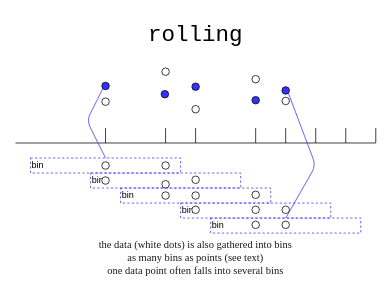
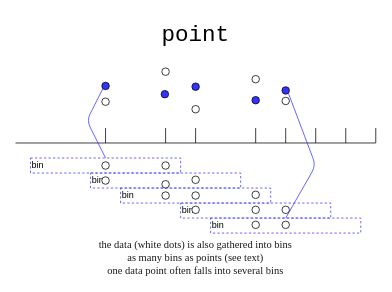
(195, 34) -> (195, 34)
